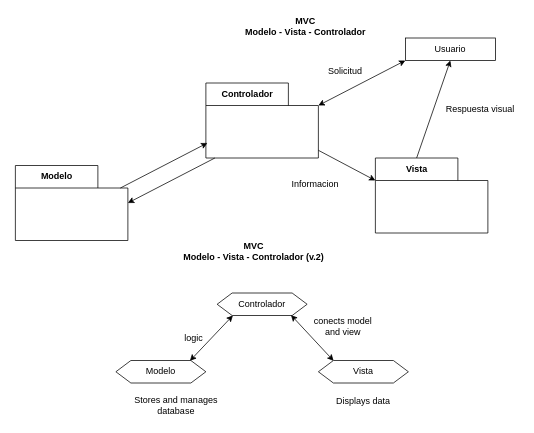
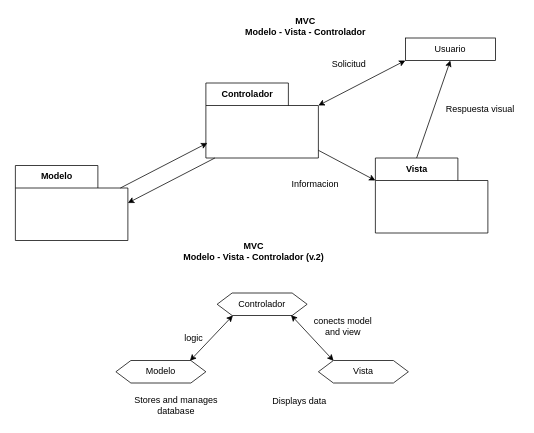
(345, 72) -> (349, 64)
(363, 402) -> (300, 402)
